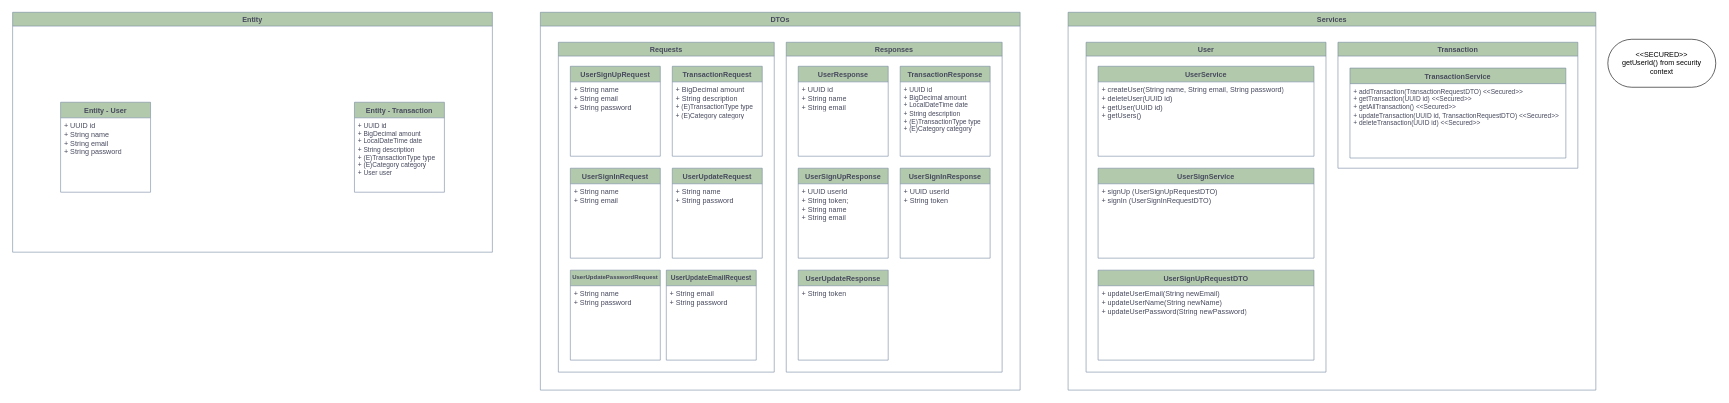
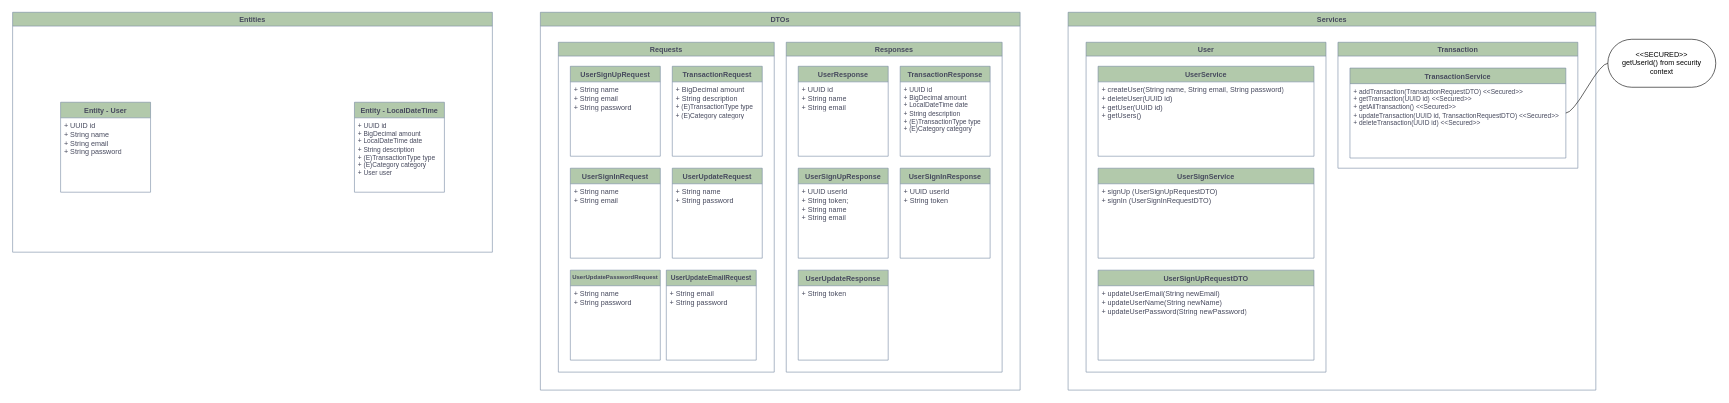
(252, 20) -> (252, 20)
none -> (1587, 88)
(399, 111) -> (399, 111)
